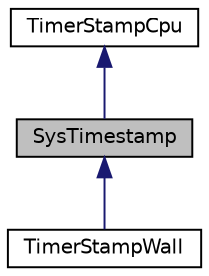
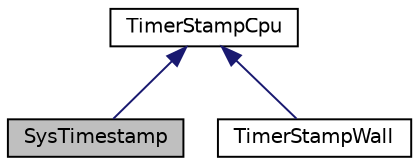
(105, 204) -> (266, 90)
